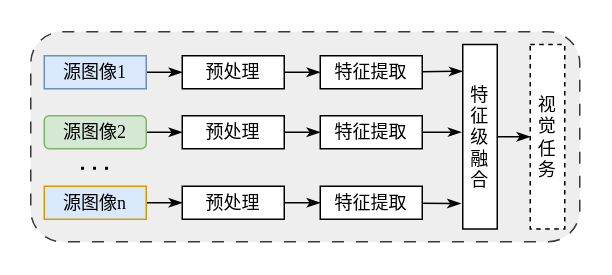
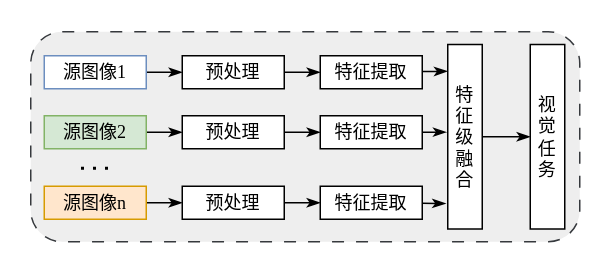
(95, 72) -> (95, 72)
(95, 132) -> (95, 132)
(480, 137) -> (465, 137)
(548, 137) -> (548, 137)
(95, 203) -> (95, 203)
